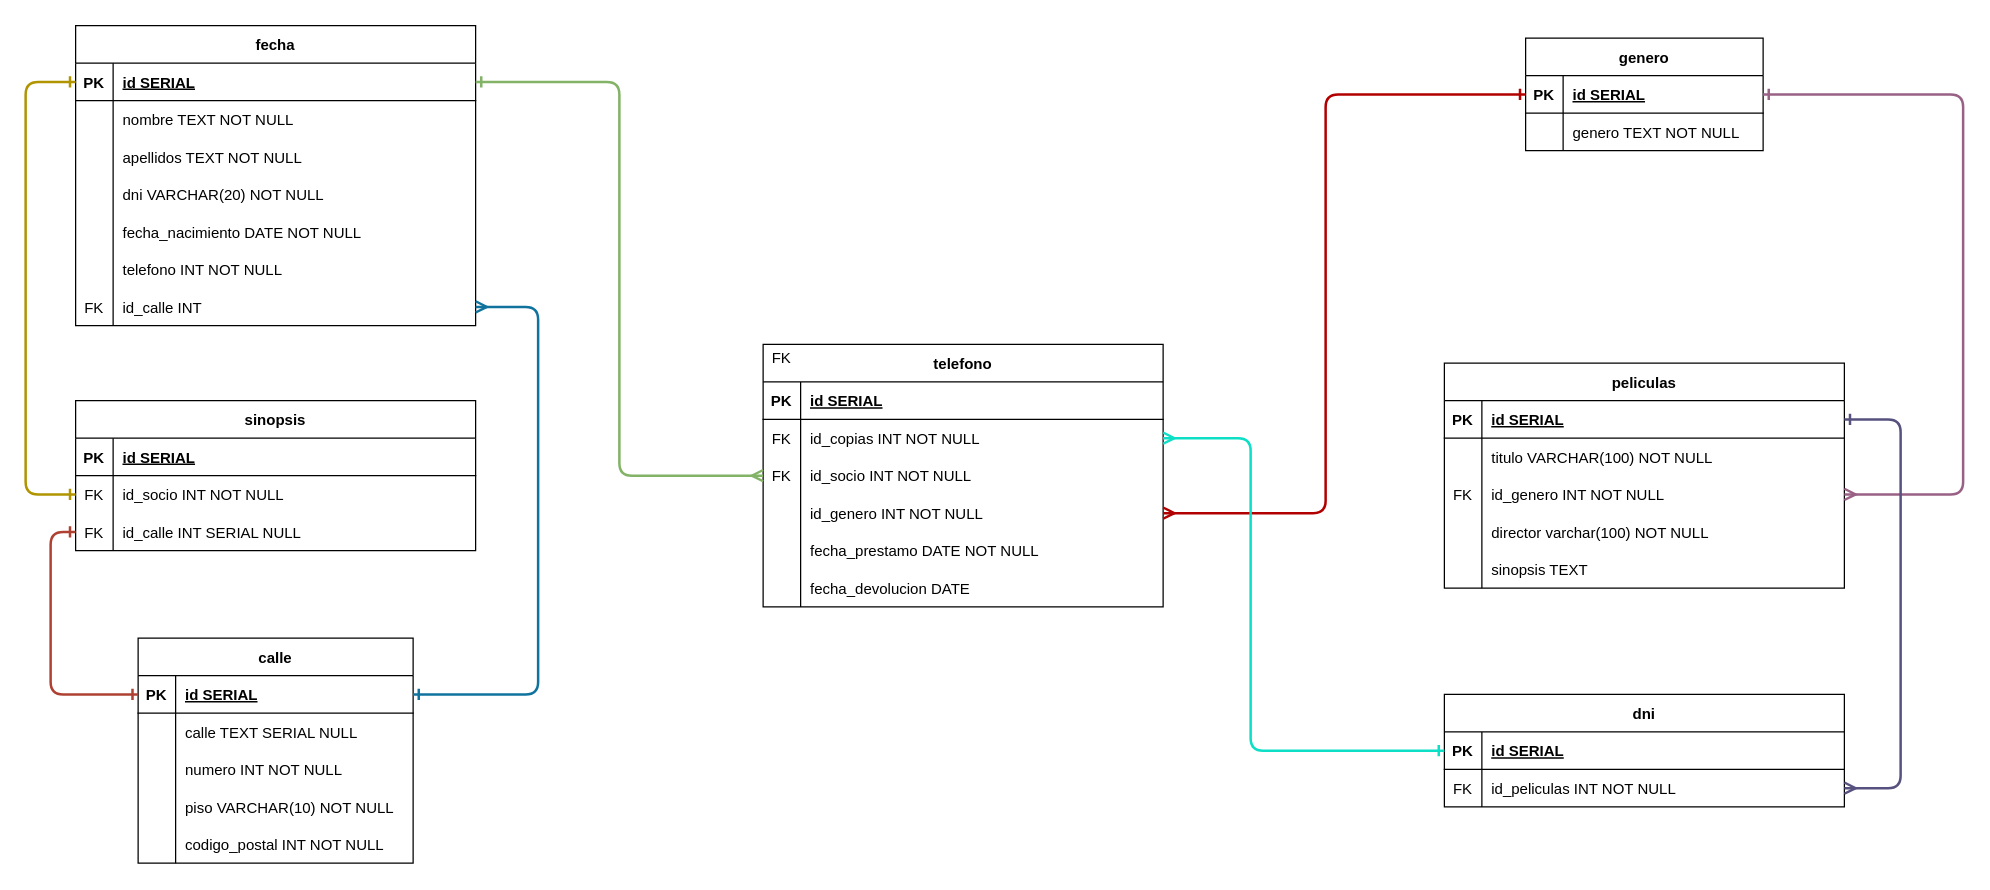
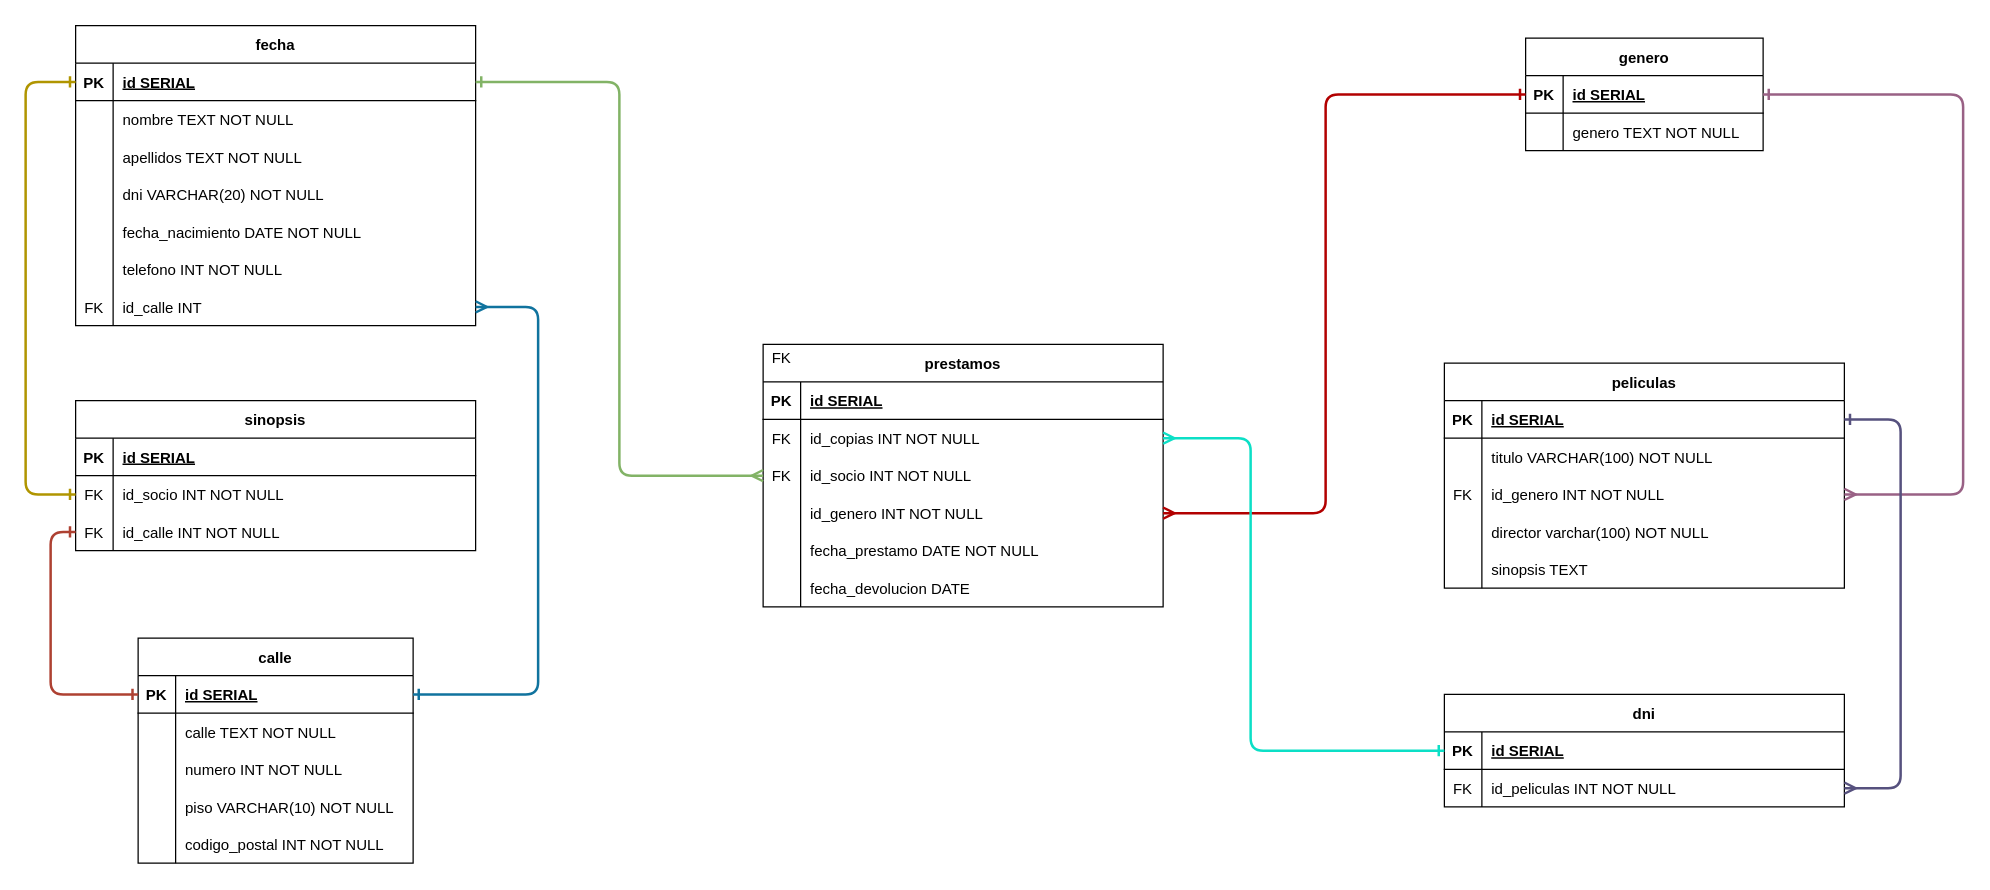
(963, 364) -> (963, 364)
(212, 533) -> (199, 533)
(268, 733) -> (255, 733)
